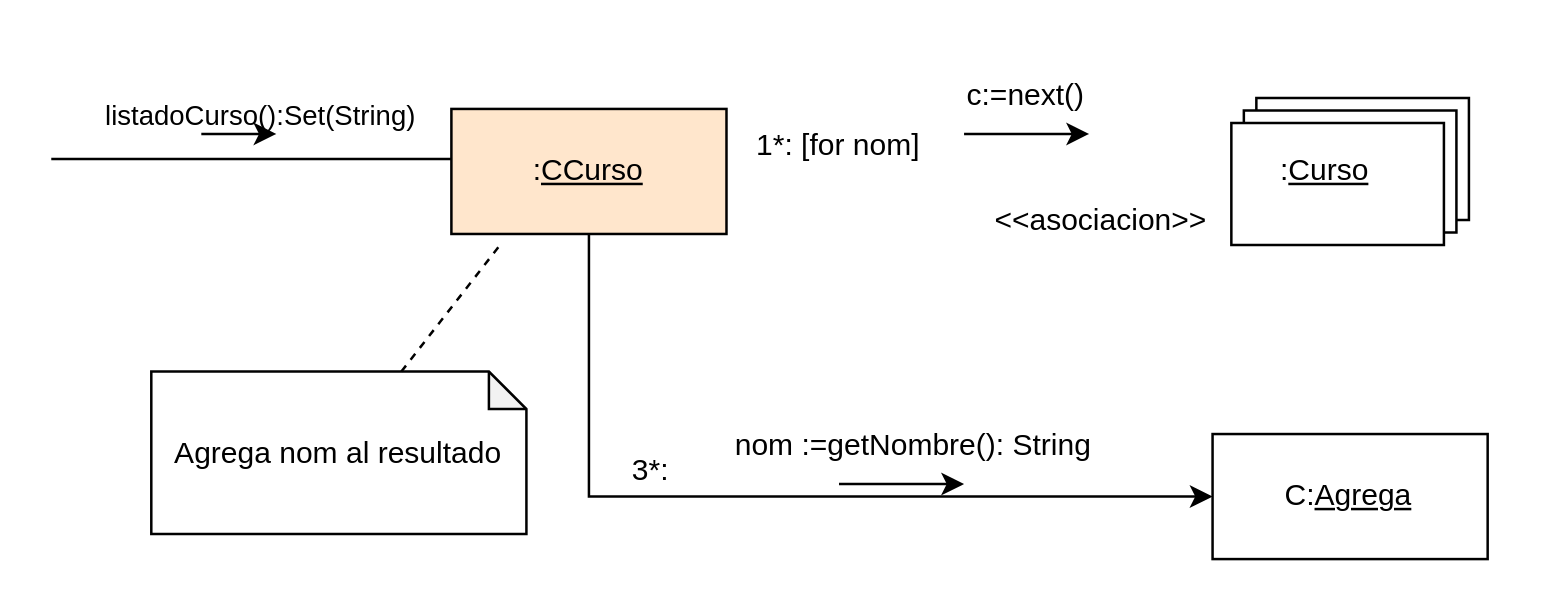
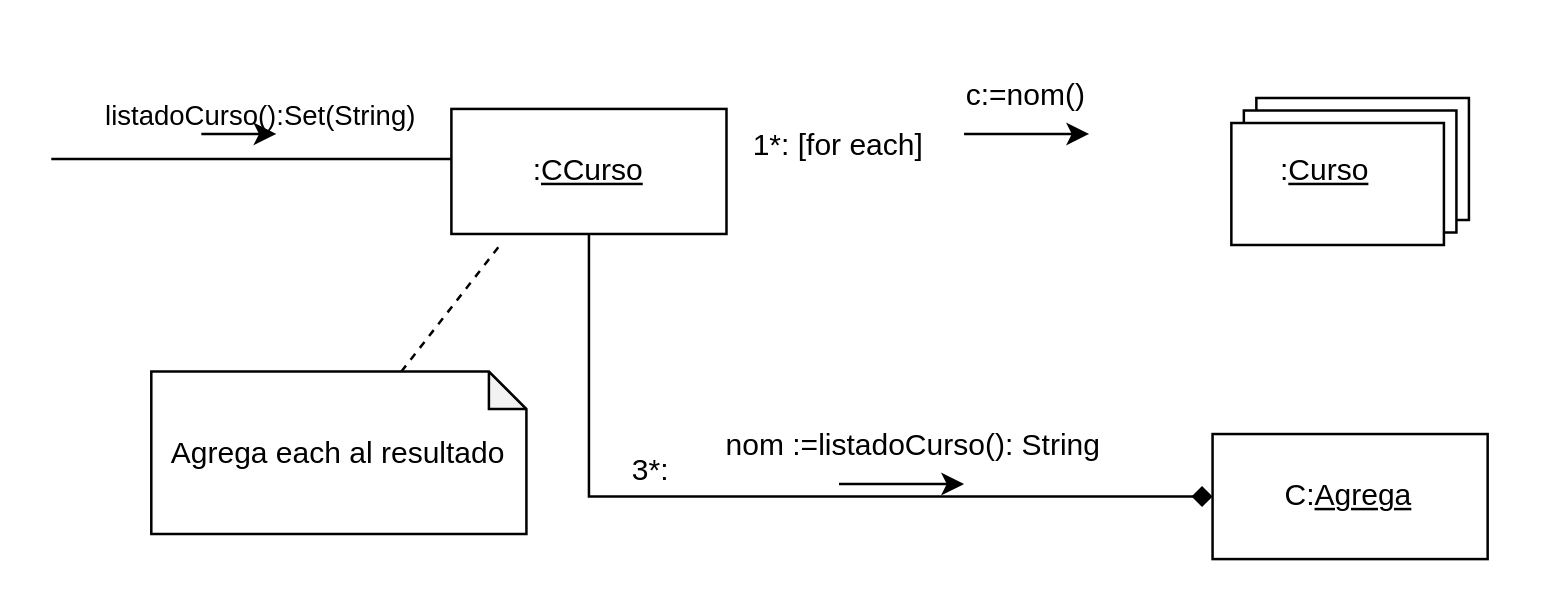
(1026, 96) -> (1026, 96)
(839, 146) -> (839, 146)
(589, 171) -> (589, 171)
(1101, 221) -> none
(914, 446) -> (914, 446)
(339, 454) -> (339, 454)
(1193, 496) -> (1192, 496)
